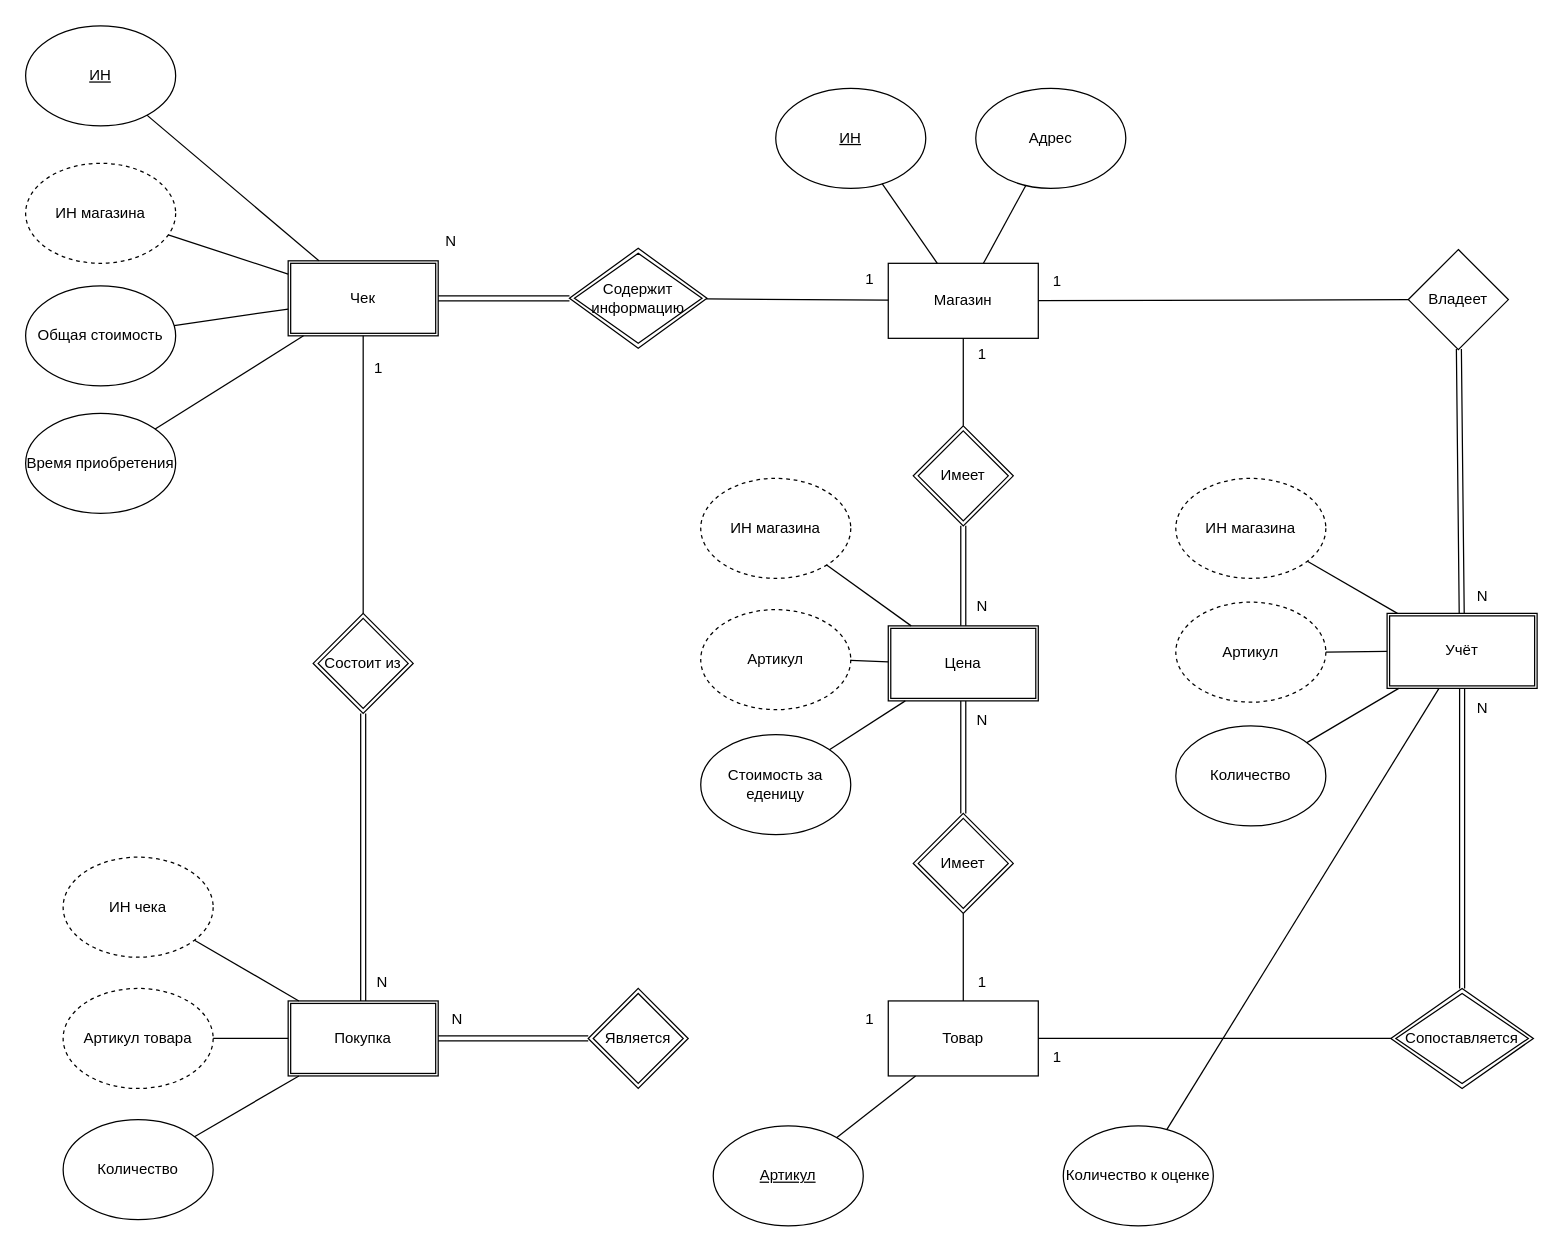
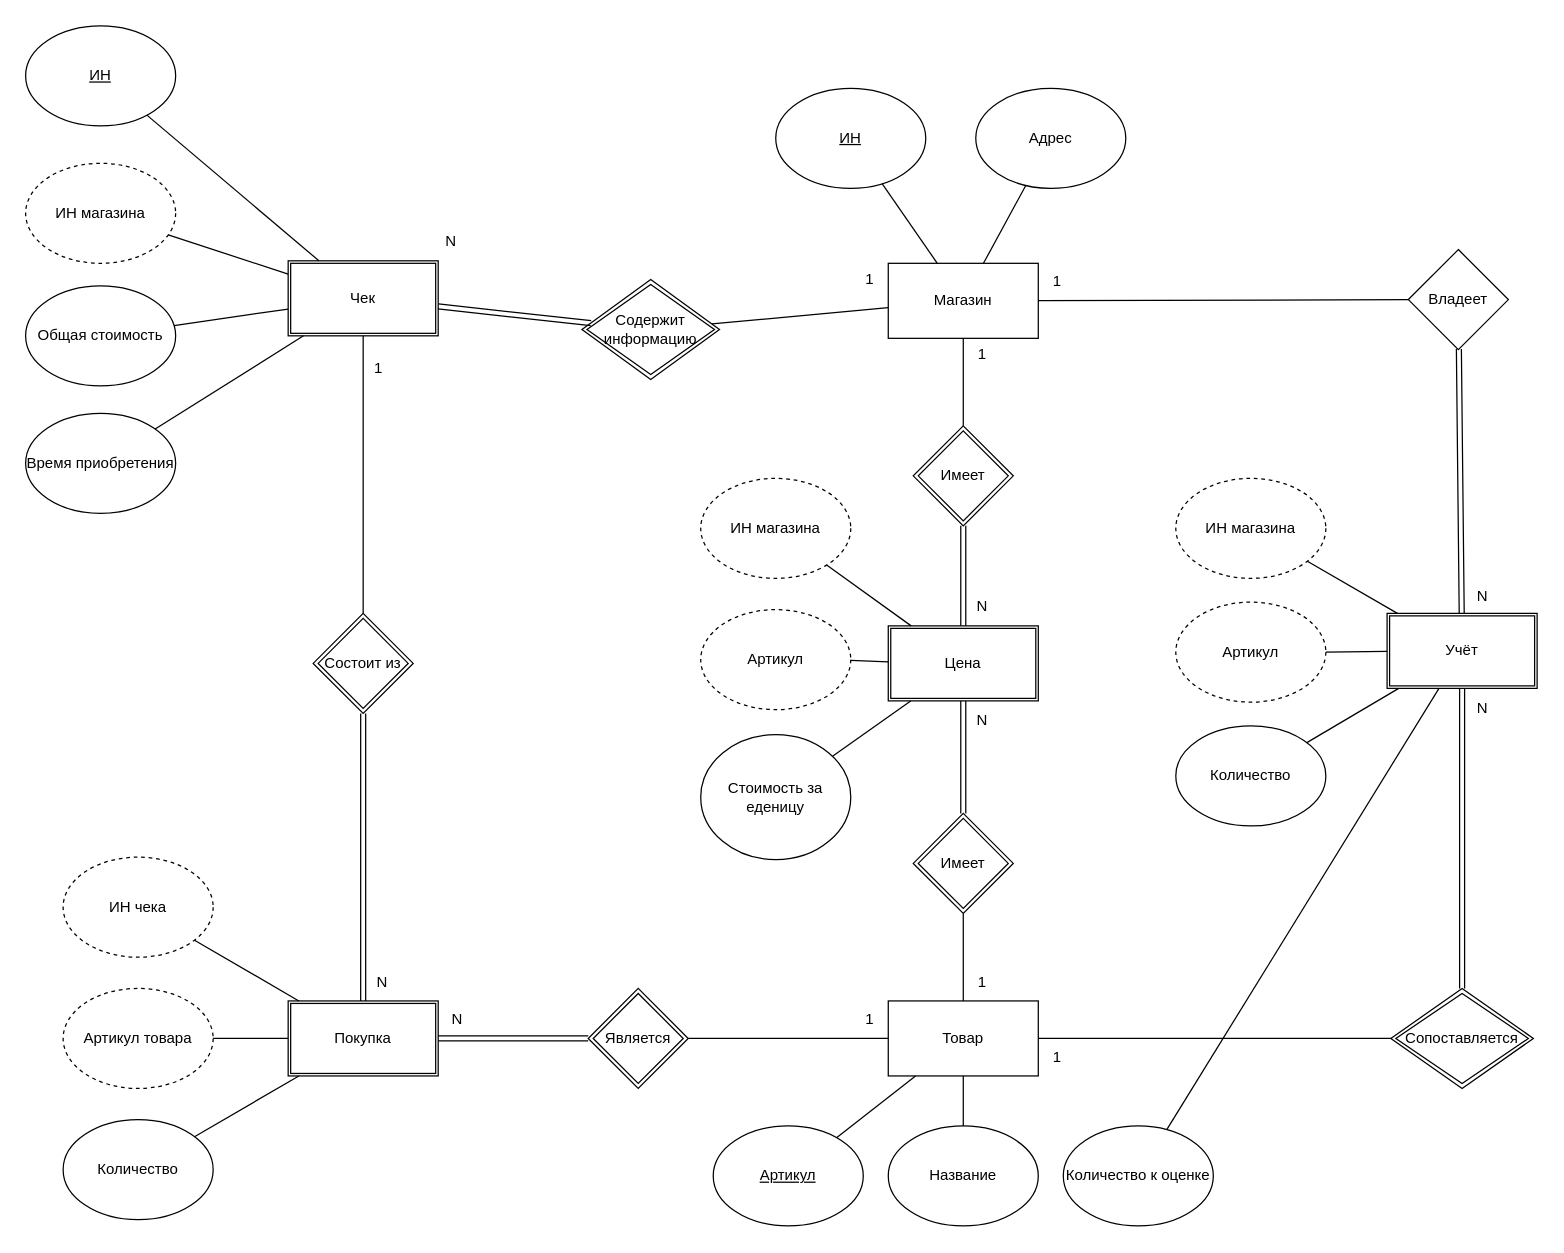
(638, 298) -> (651, 329)
(776, 784) -> (776, 797)
none -> (788, 1038)
none -> (963, 1101)
none -> (963, 1176)
